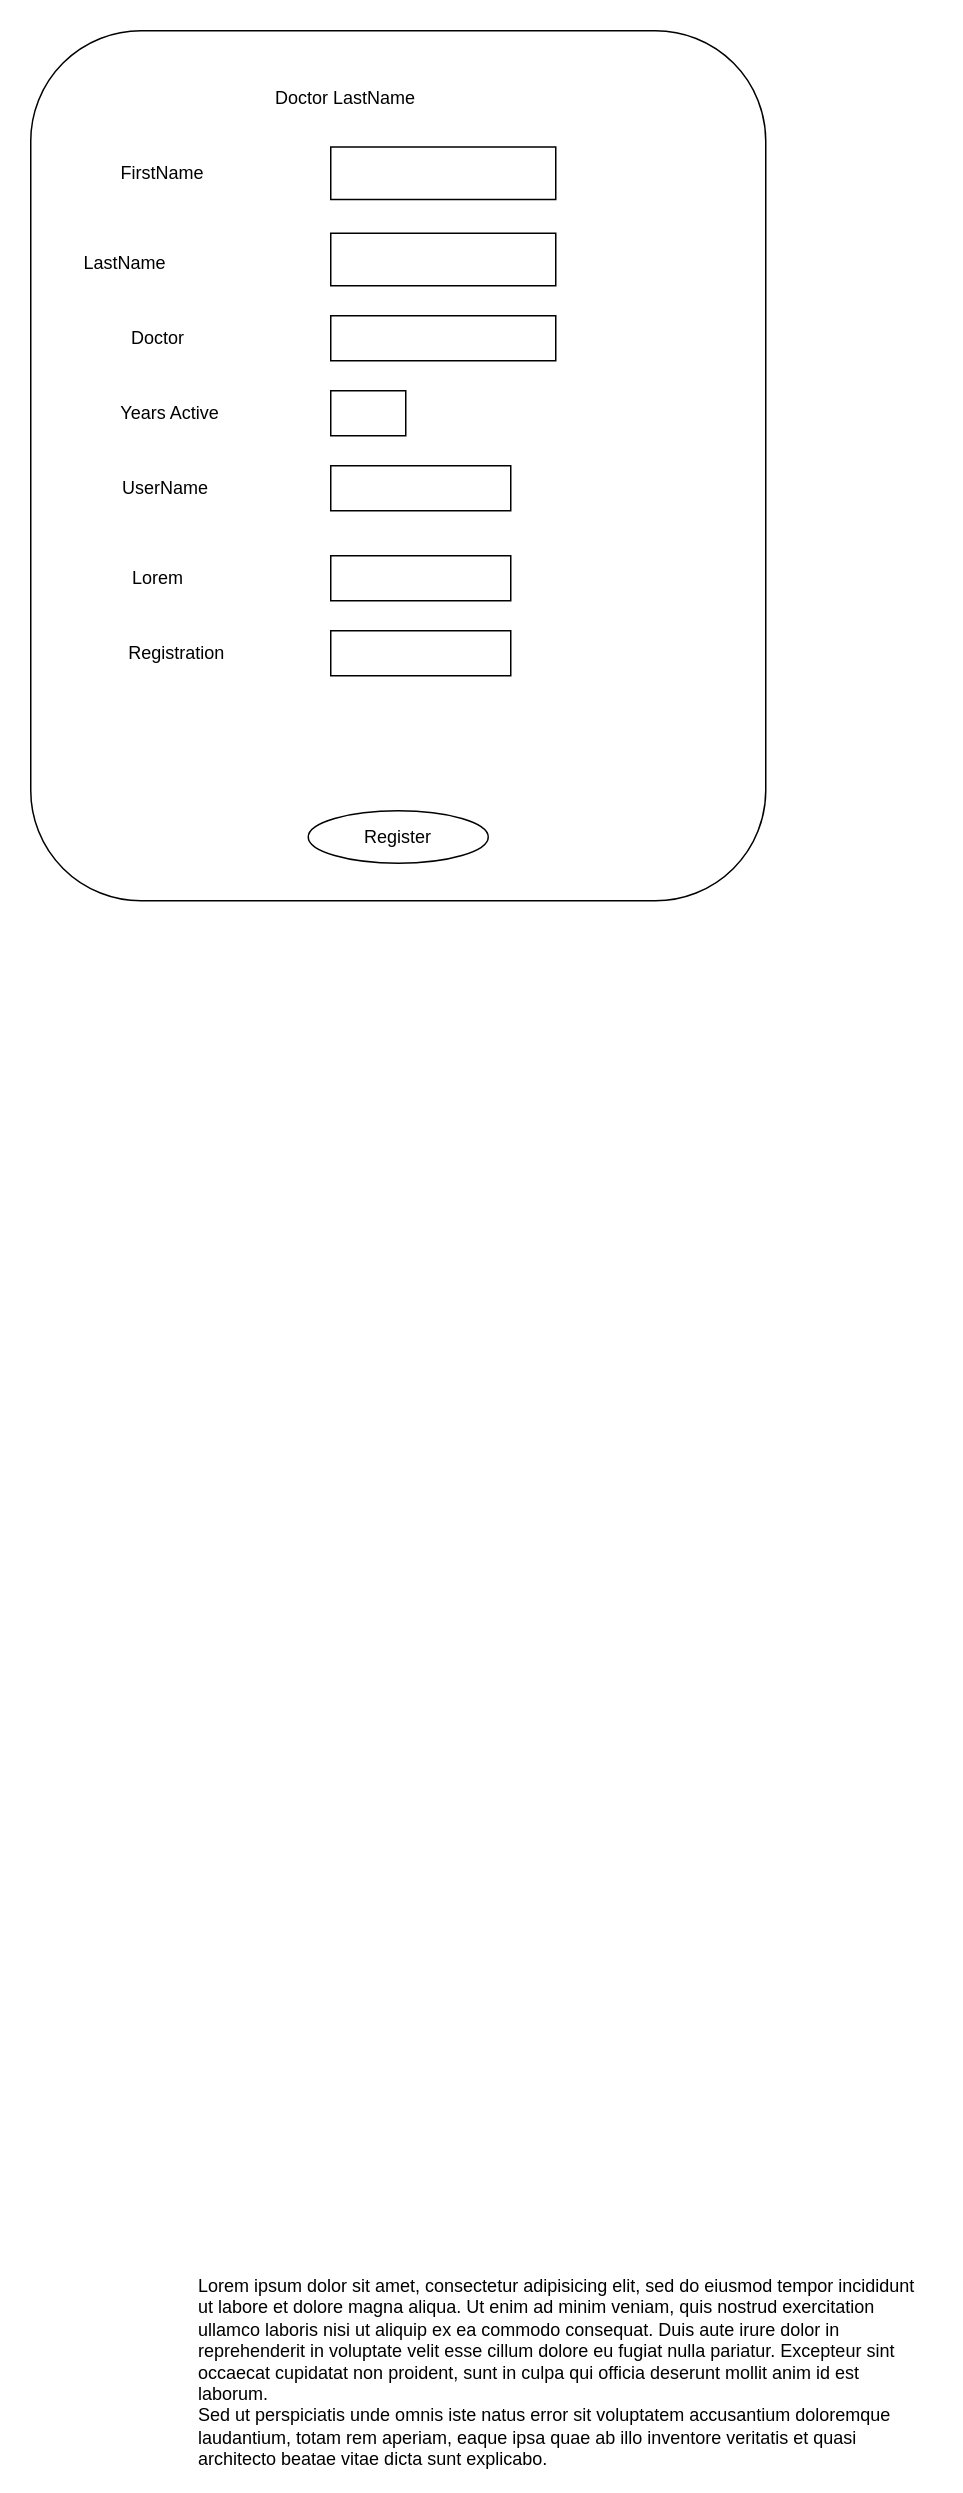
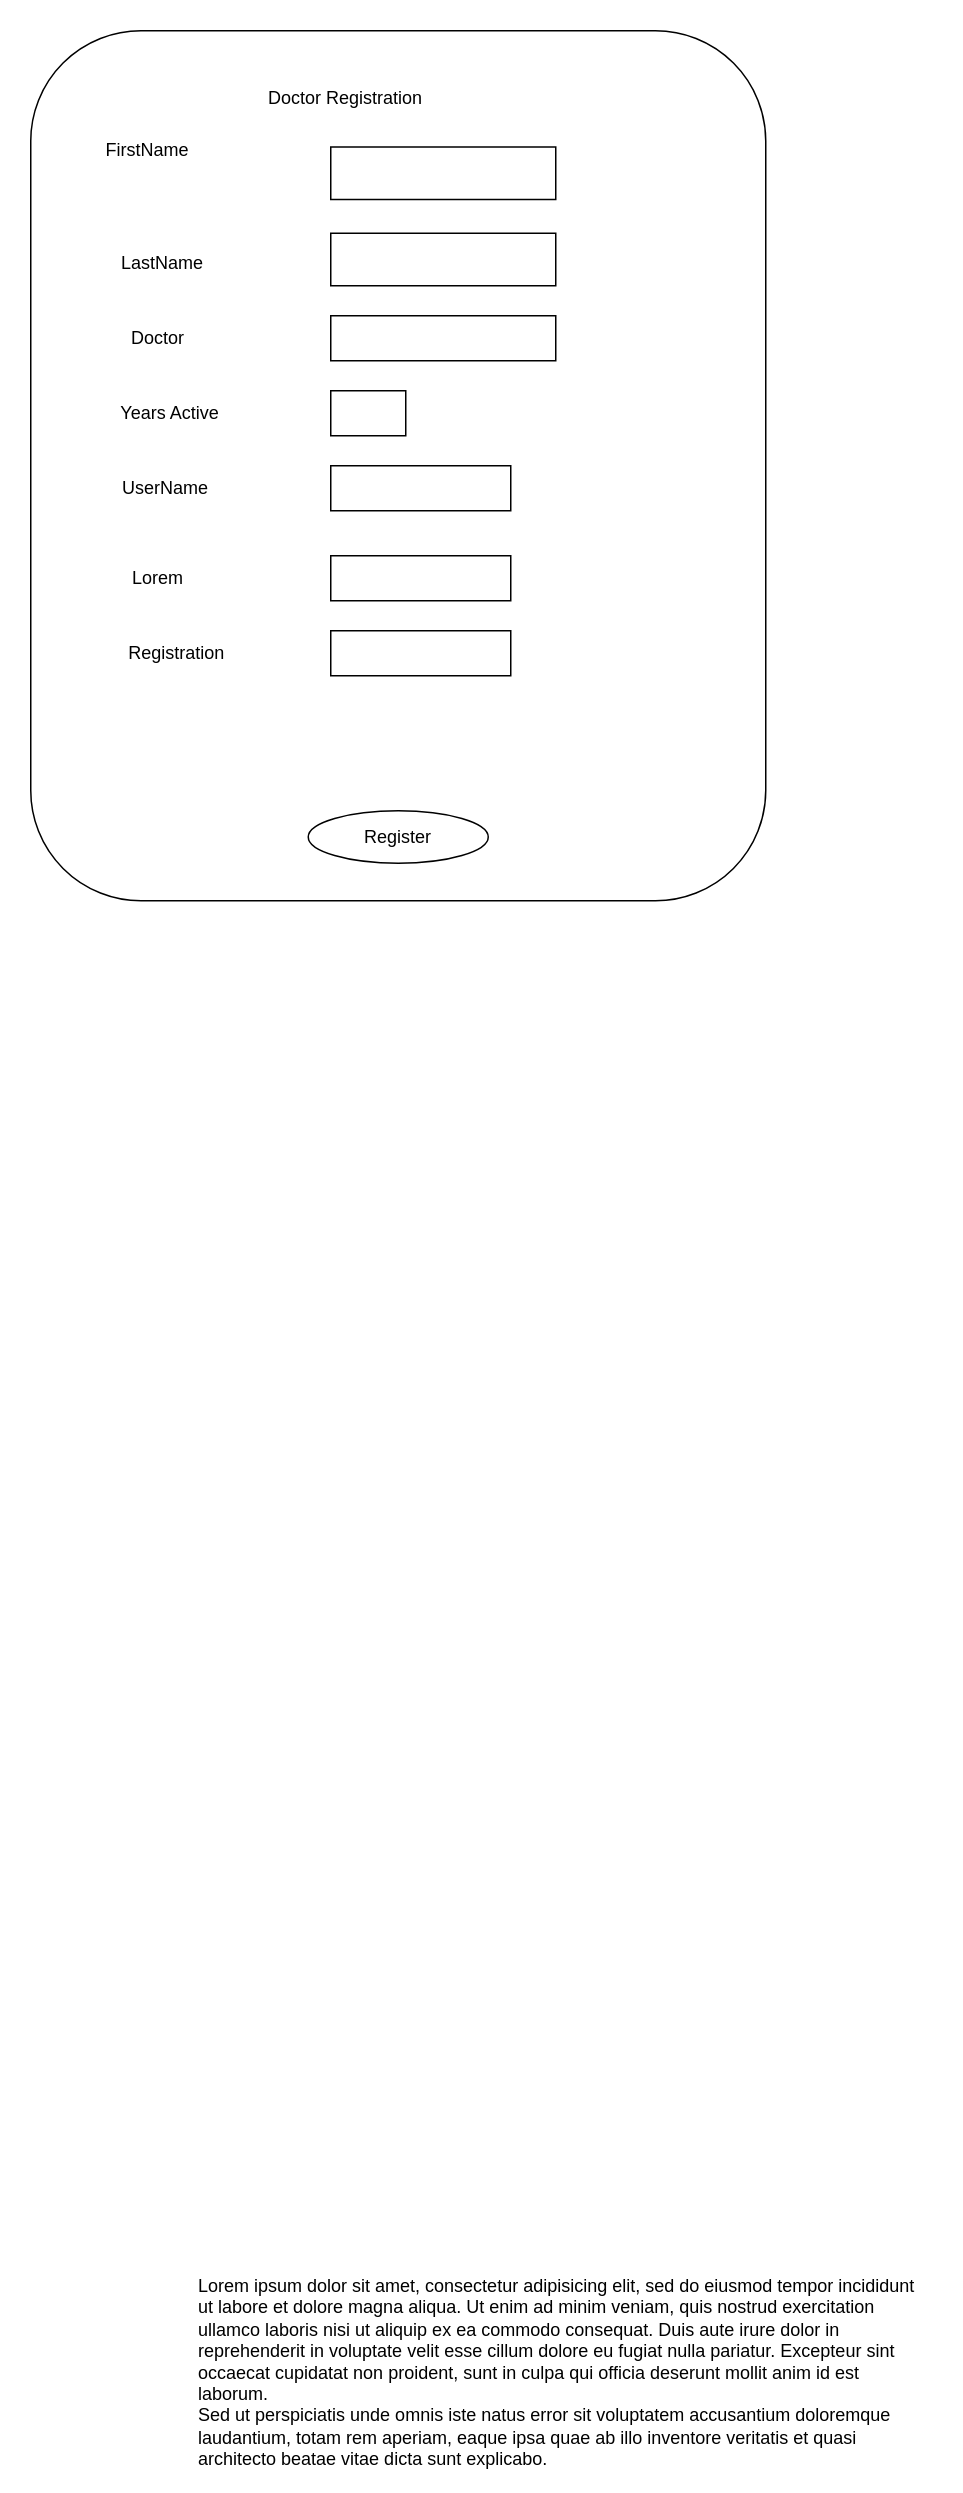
(346, 98) -> (346, 98)
(163, 173) -> (148, 151)
(125, 263) -> (163, 263)
